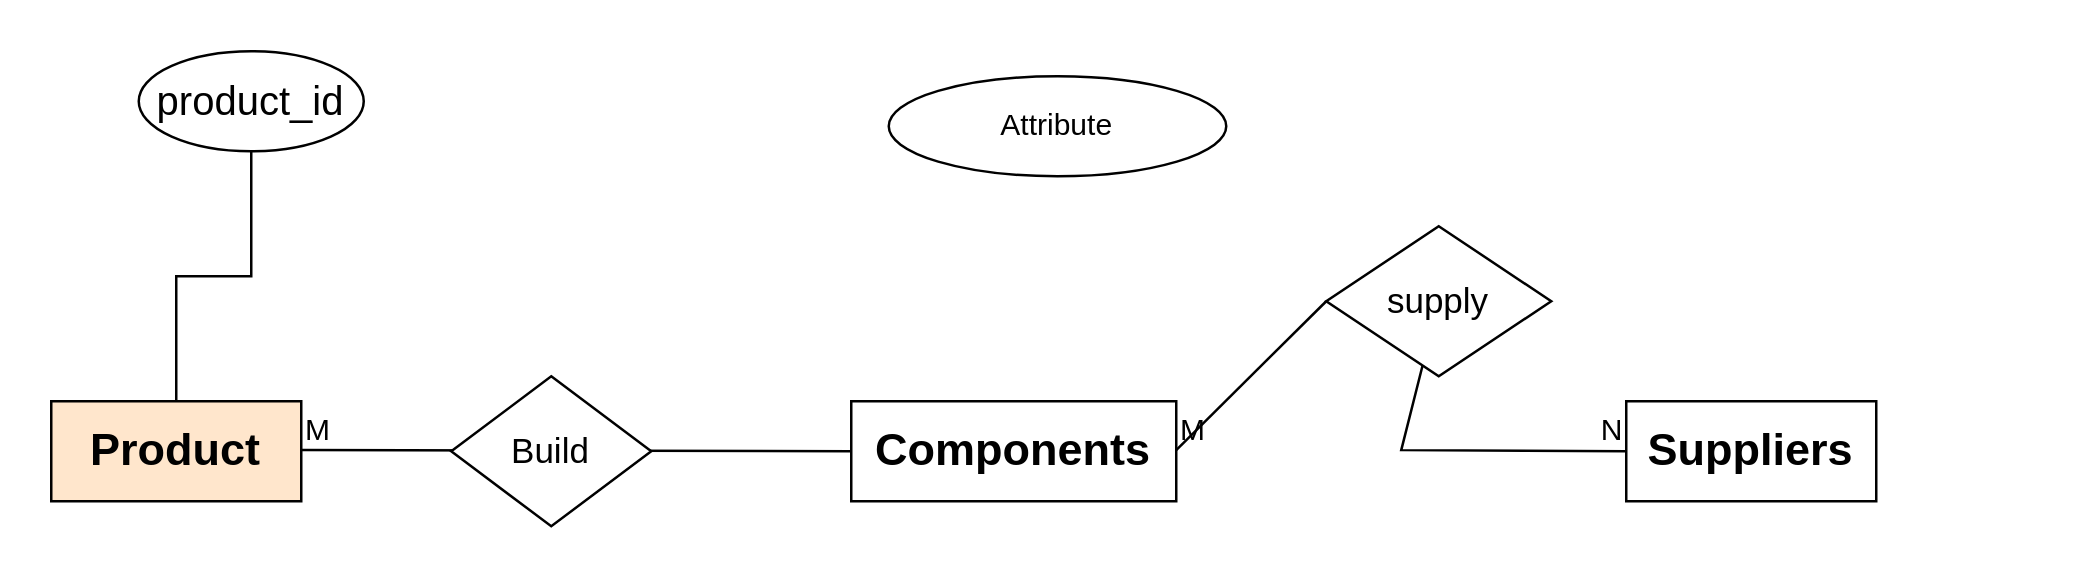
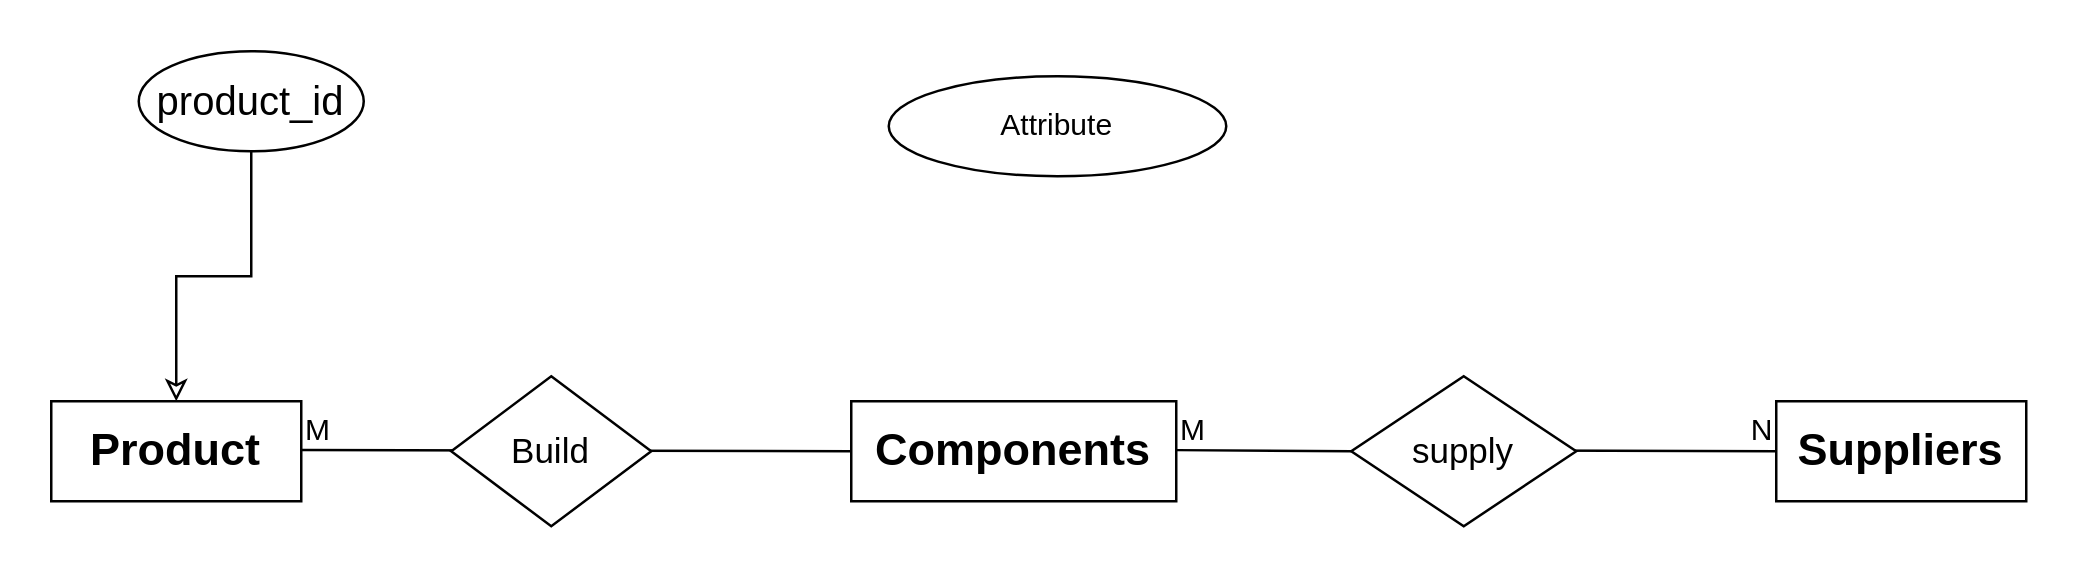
(1439, 301) -> (1464, 451)
(176, 390) -> (176, 383)
(176, 451) -> (176, 451)
(1751, 451) -> (1901, 451)
